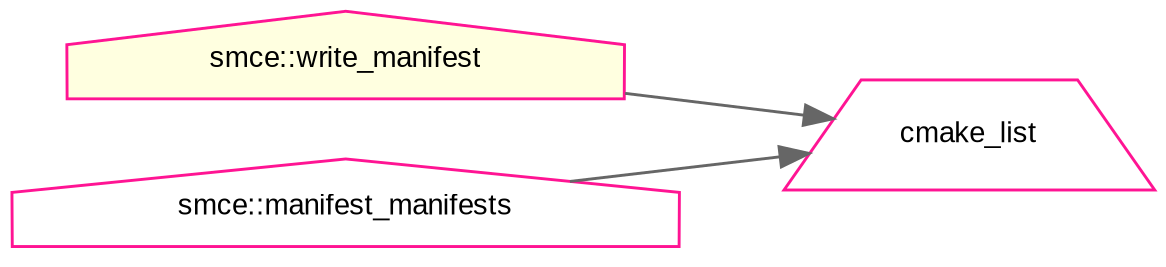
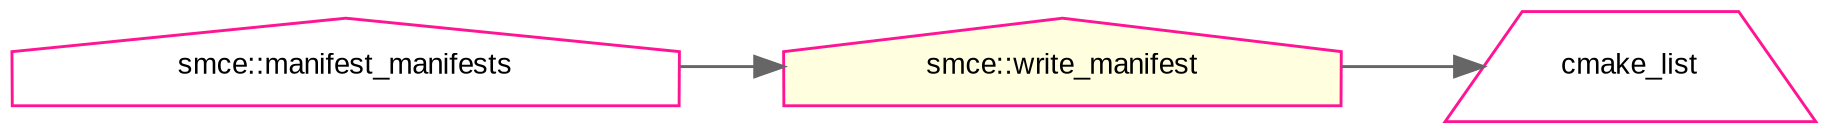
(675, 169) -> (717, 67)
